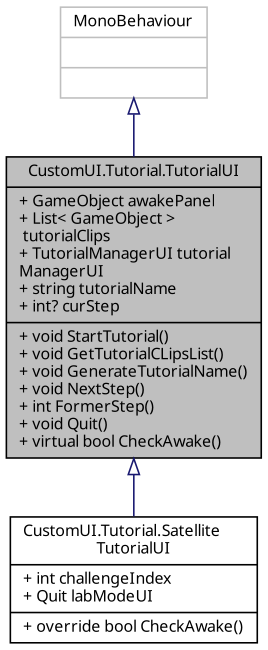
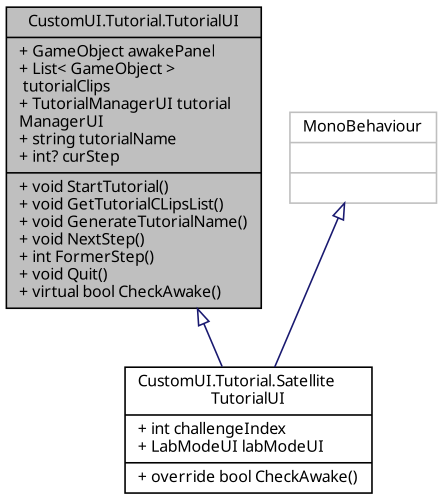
(134, 135) -> (306, 293)
(88, 597) -> (232, 447)
